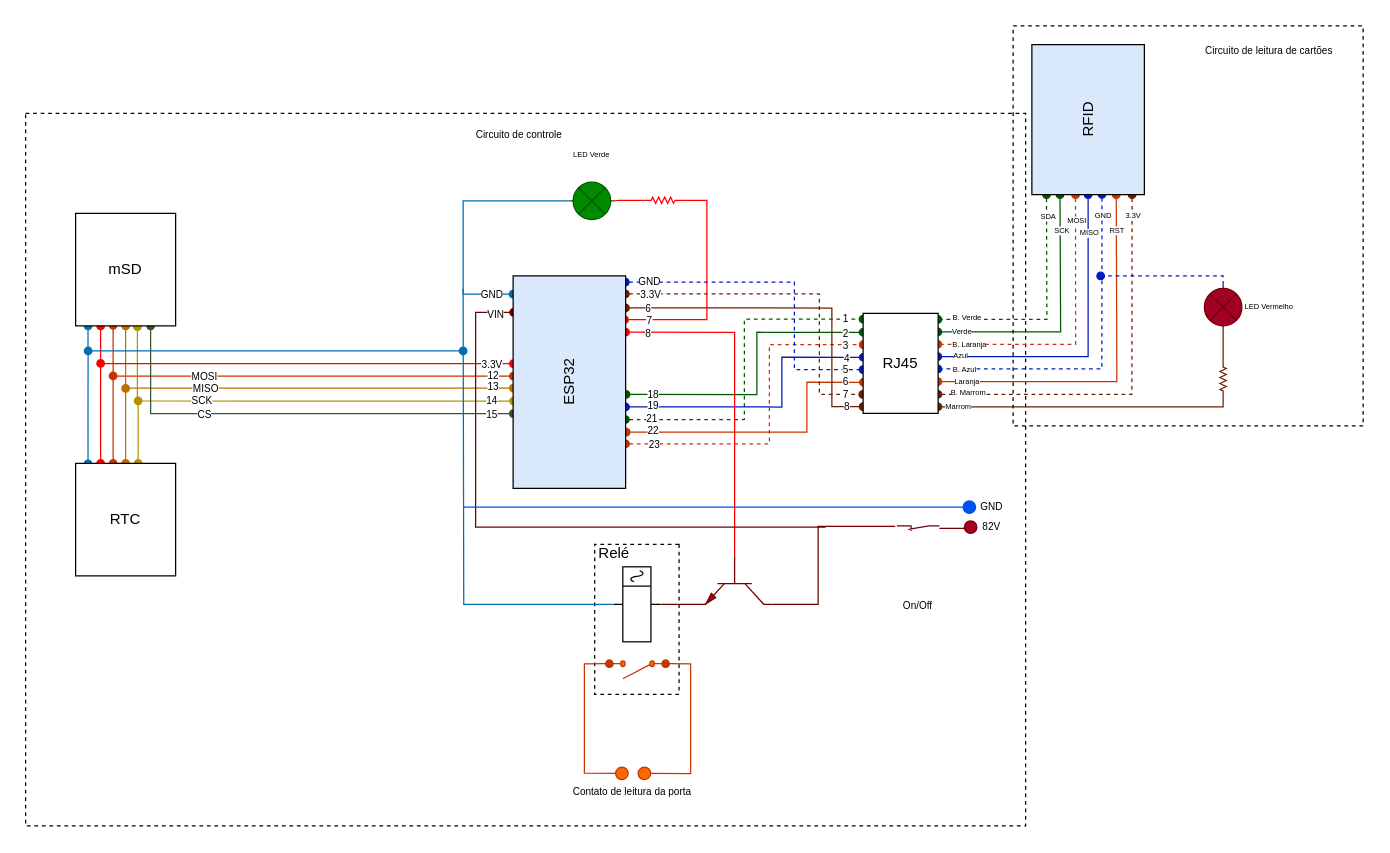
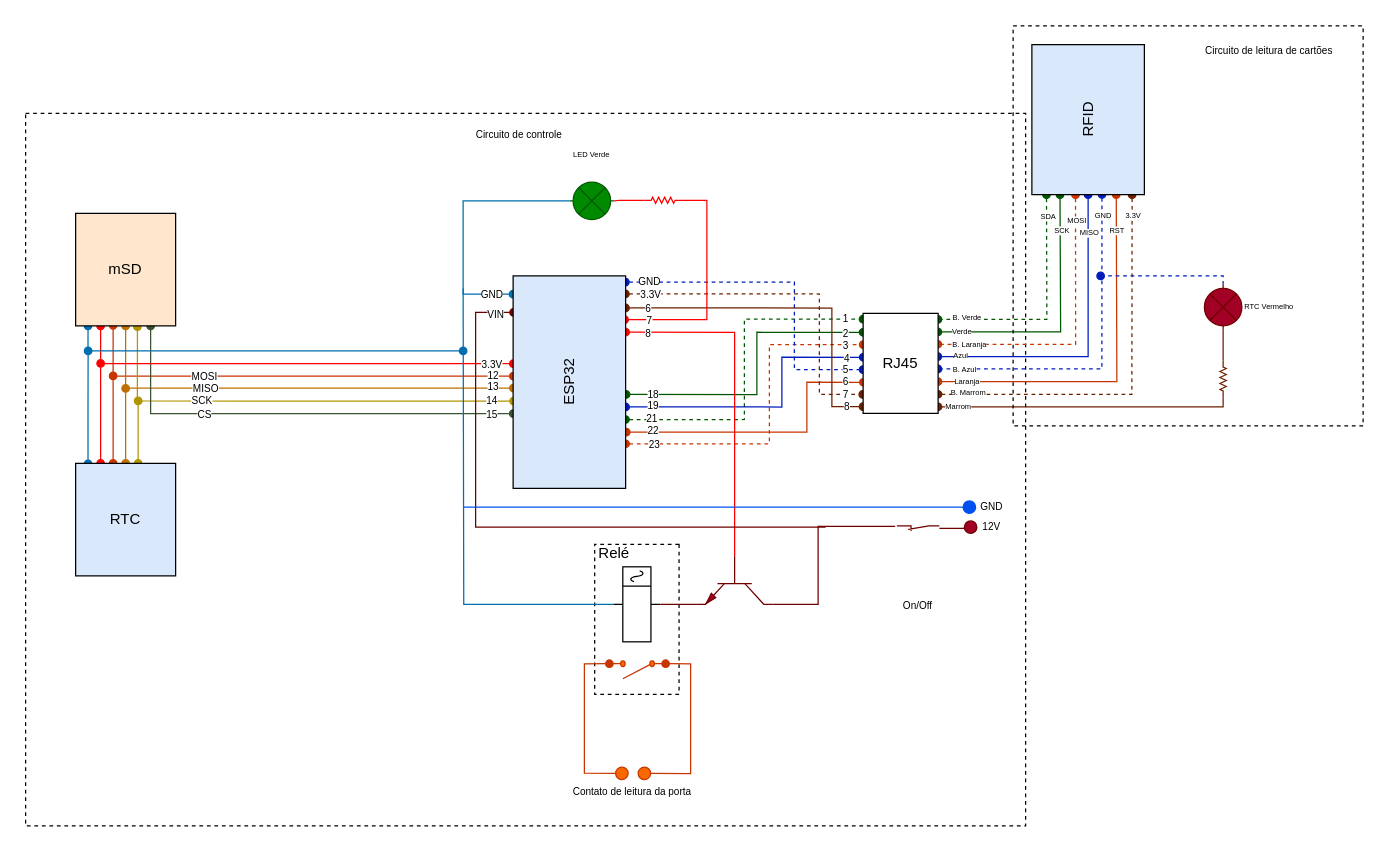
(126, 269) -> (126, 269)
(1269, 307) -> (1269, 307)
(126, 519) -> (126, 519)
(992, 527) -> (992, 527)
